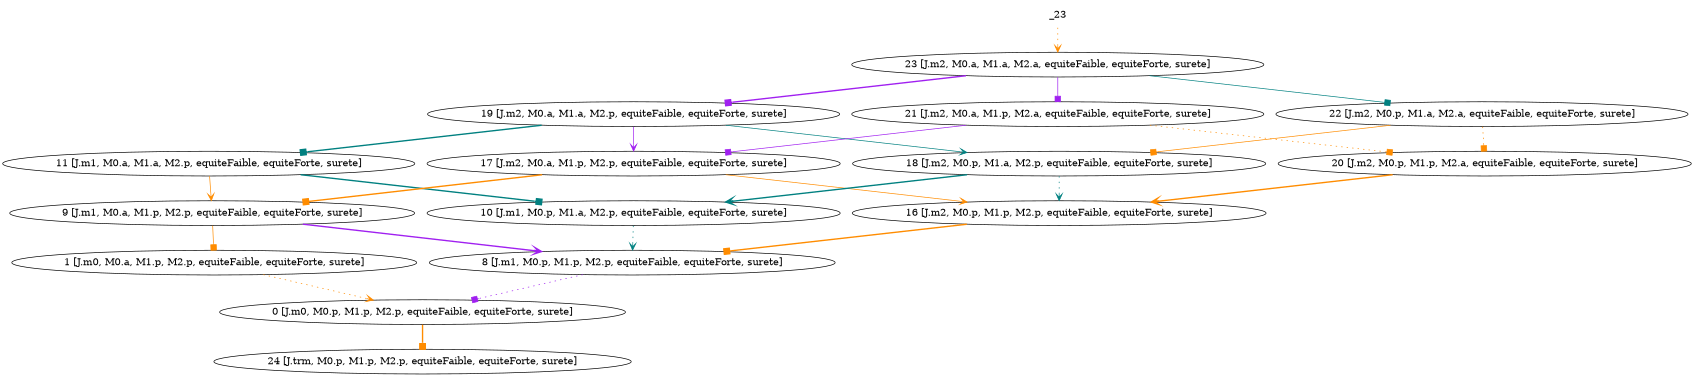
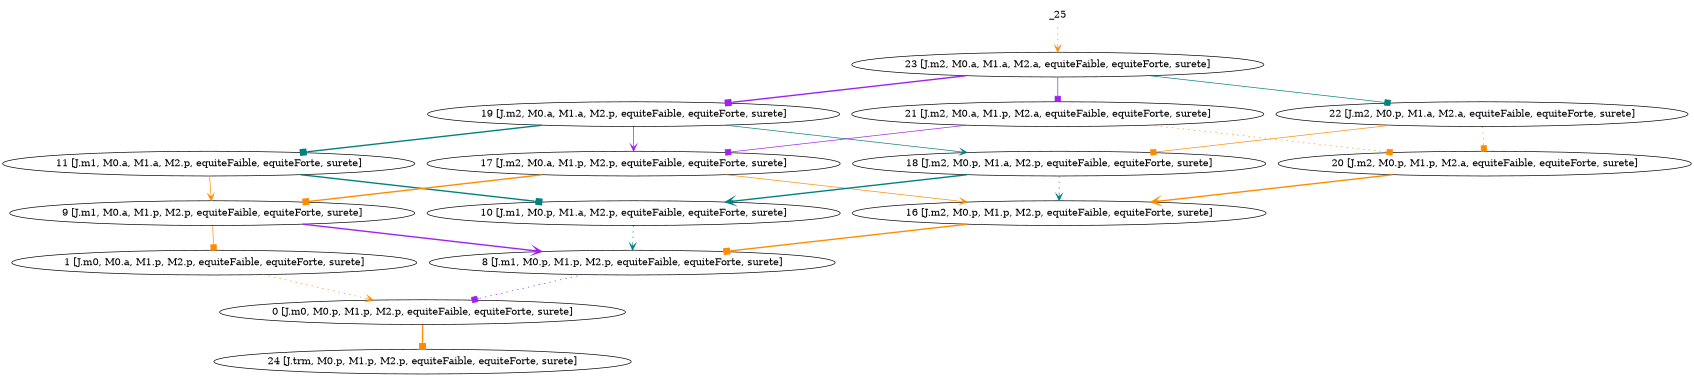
(1058, 15) -> (1058, 15)
